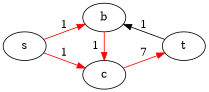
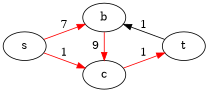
(64, 25) -> (64, 25)
(96, 46) -> (96, 46)
(144, 53) -> (144, 53)
